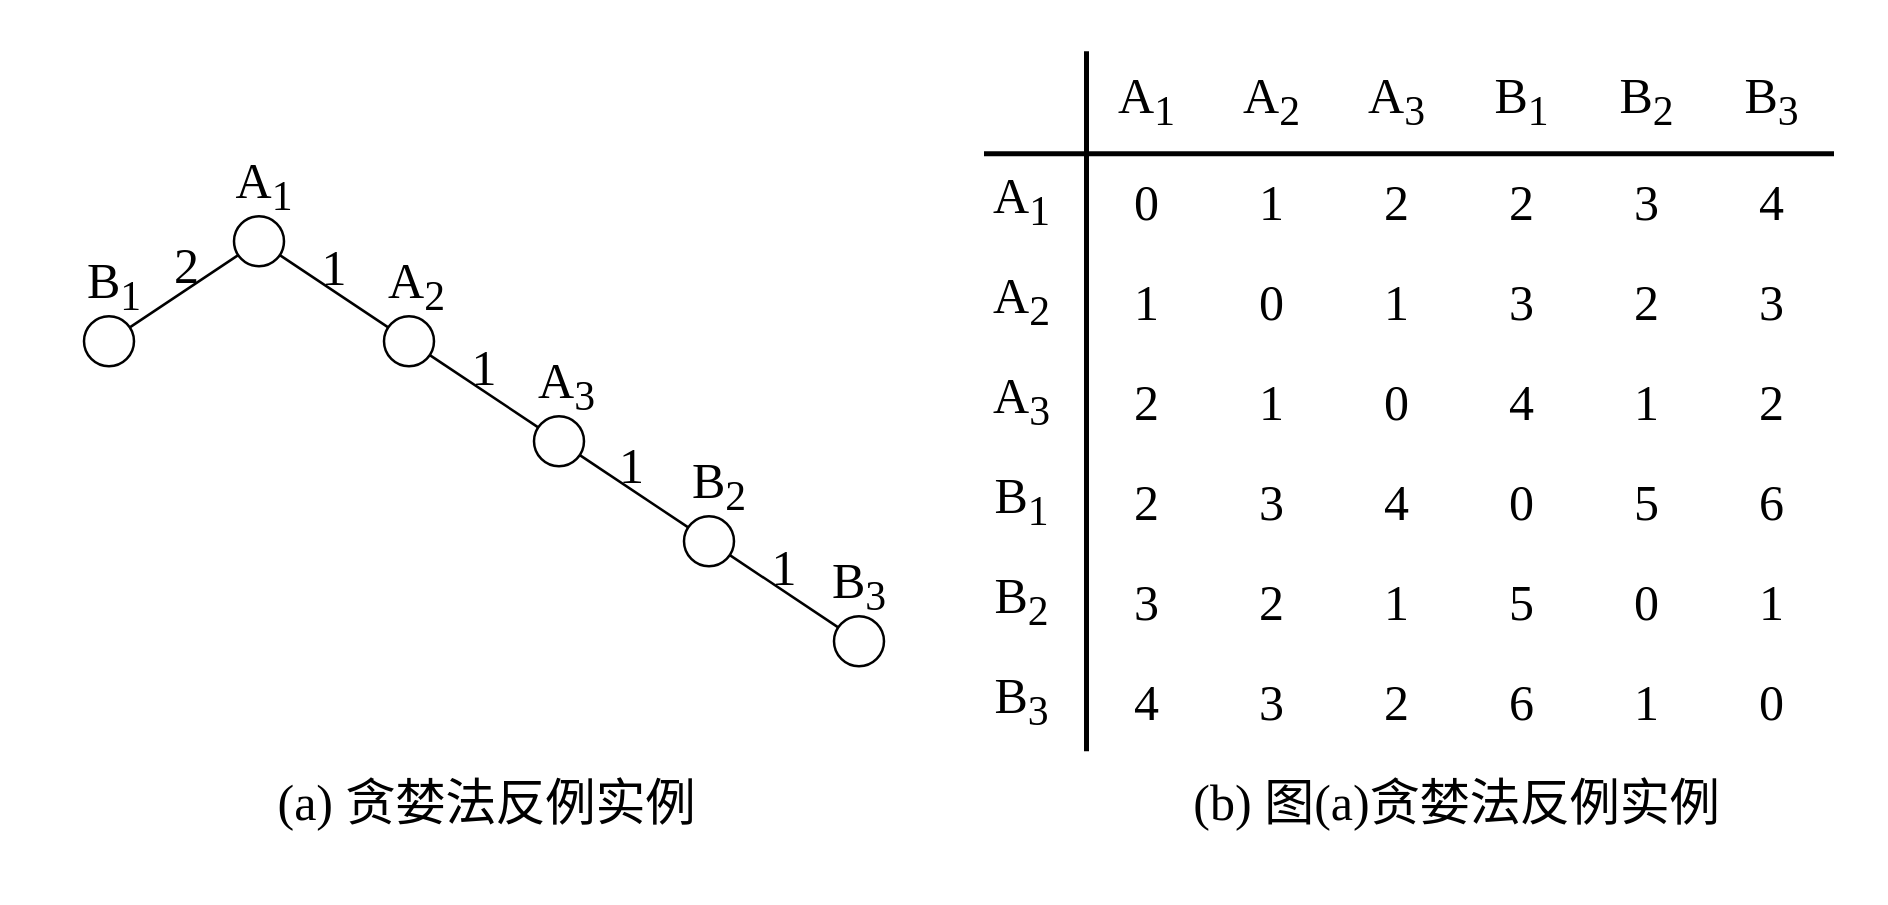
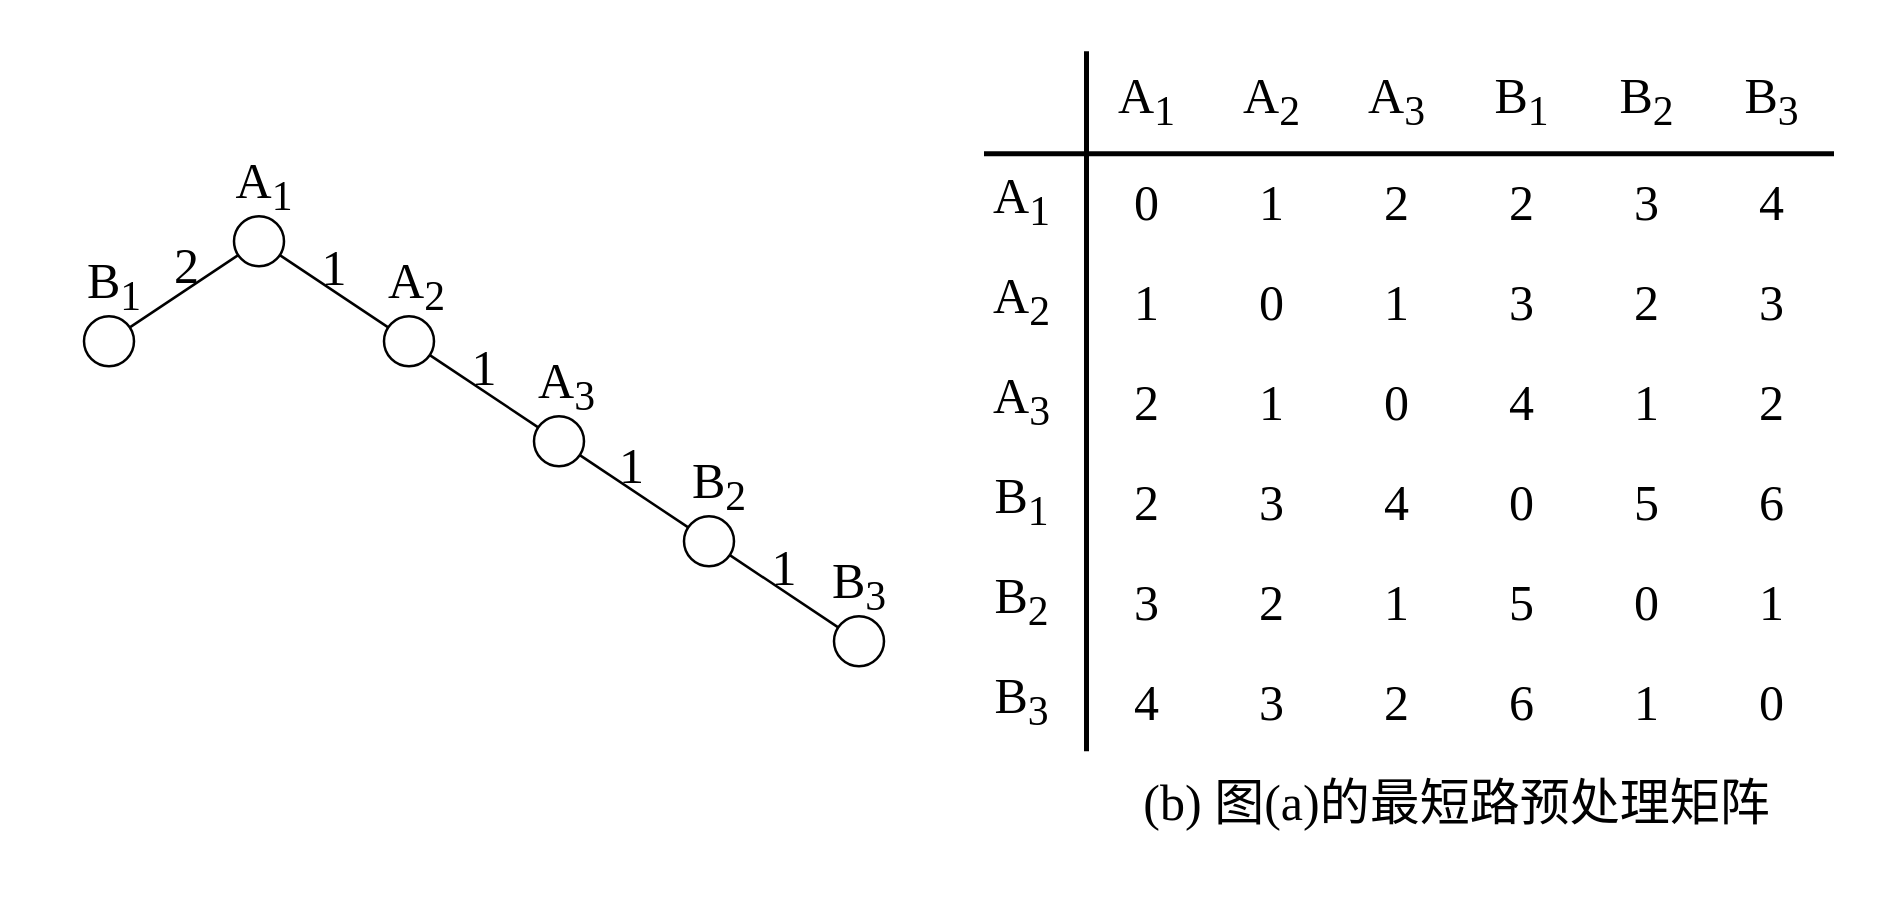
(486, 801) -> none
(1458, 801) -> (1458, 801)
